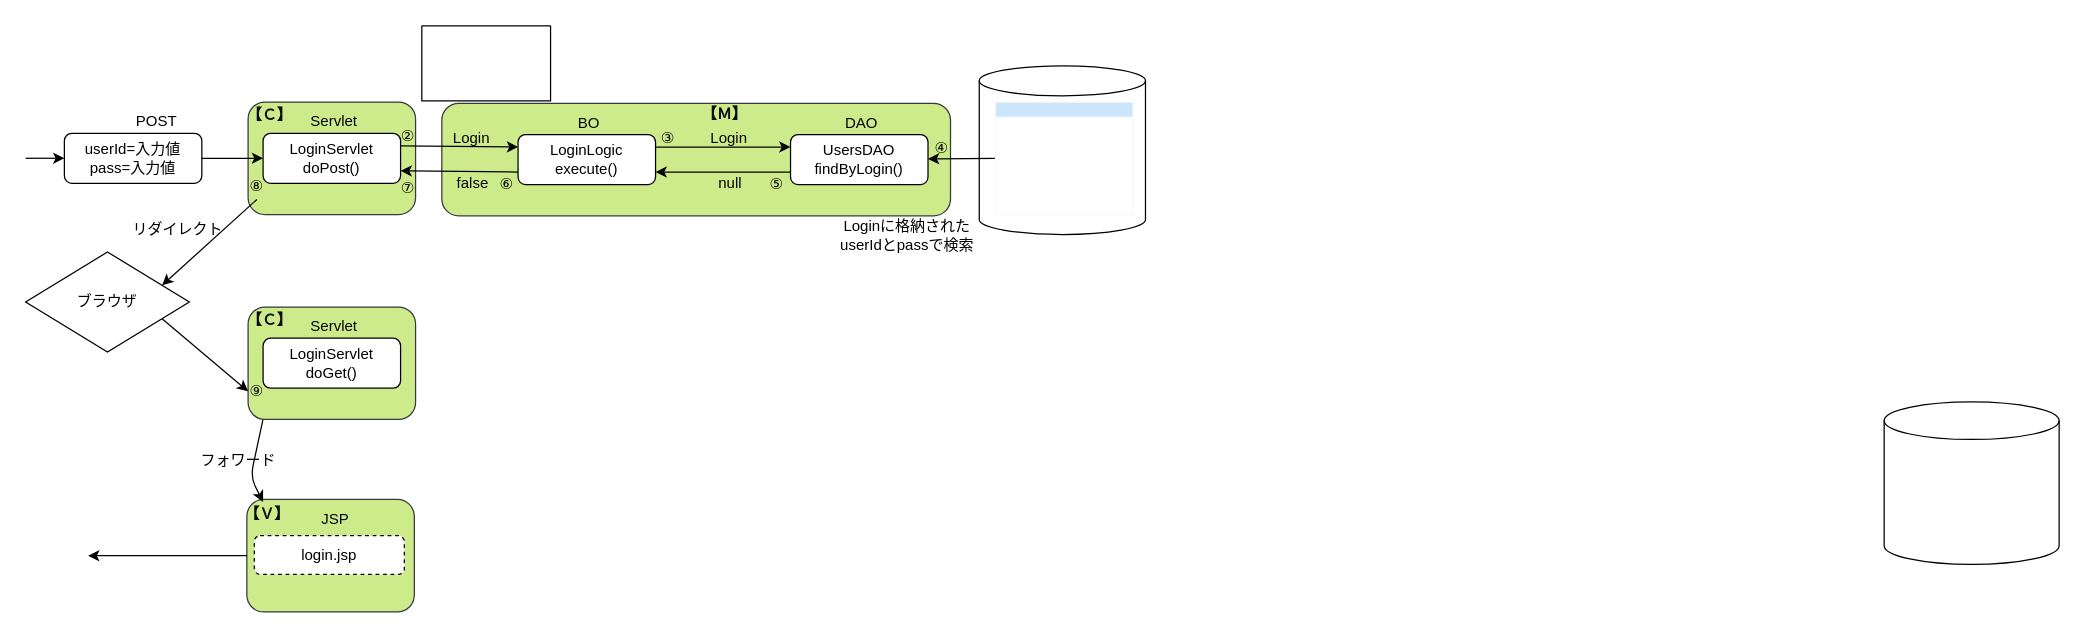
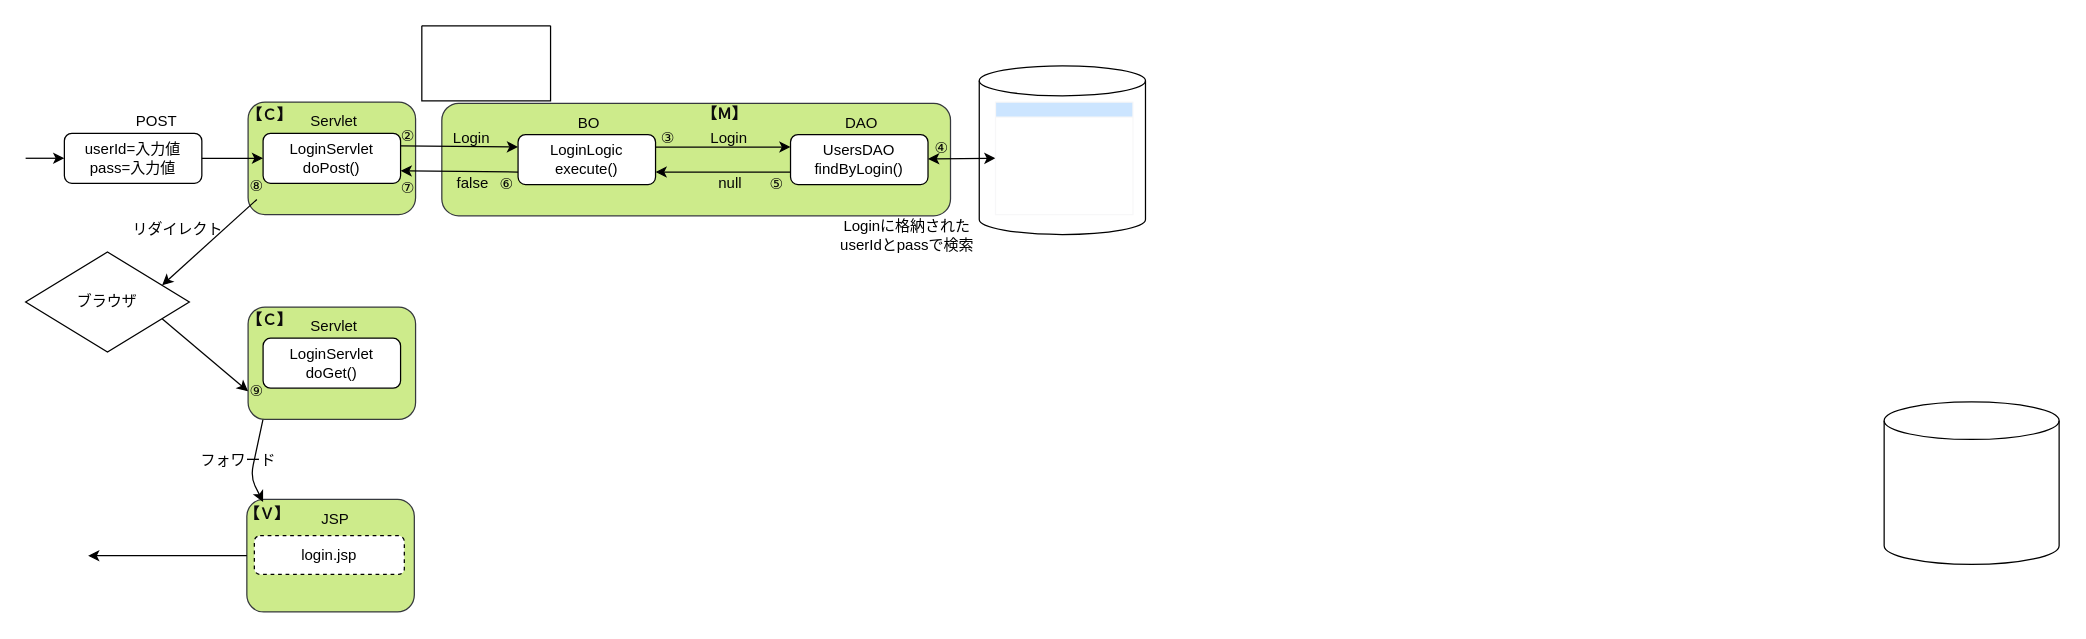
(988, 158) -> (986, 158)
